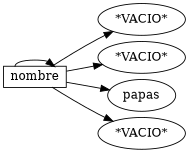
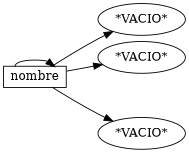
(142, 95) -> none
